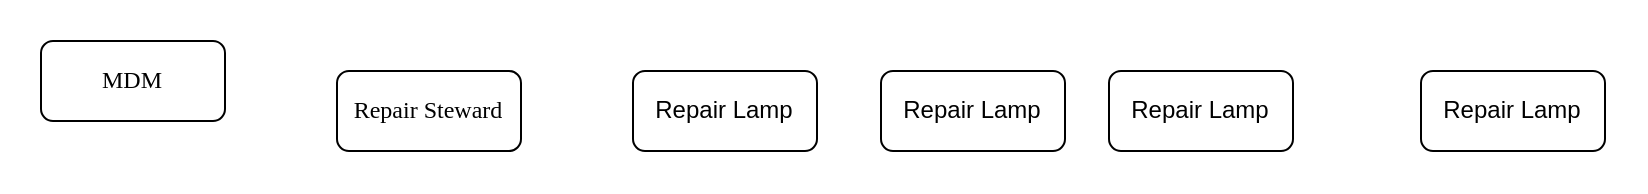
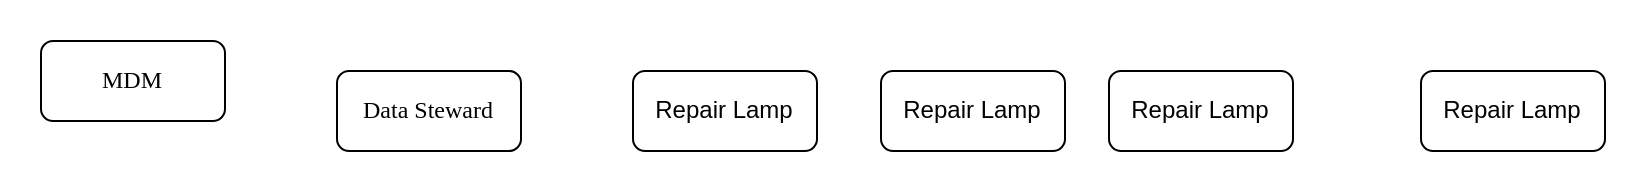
(429, 111) -> (429, 111)
